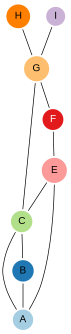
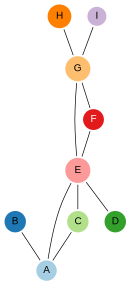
(29, 146) -> (75, 120)
none -> (115, 222)
(22, 246) -> none
